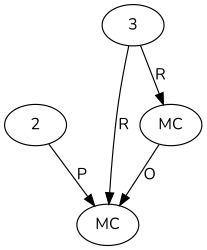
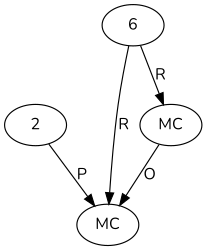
(133, 25) -> (133, 25)
